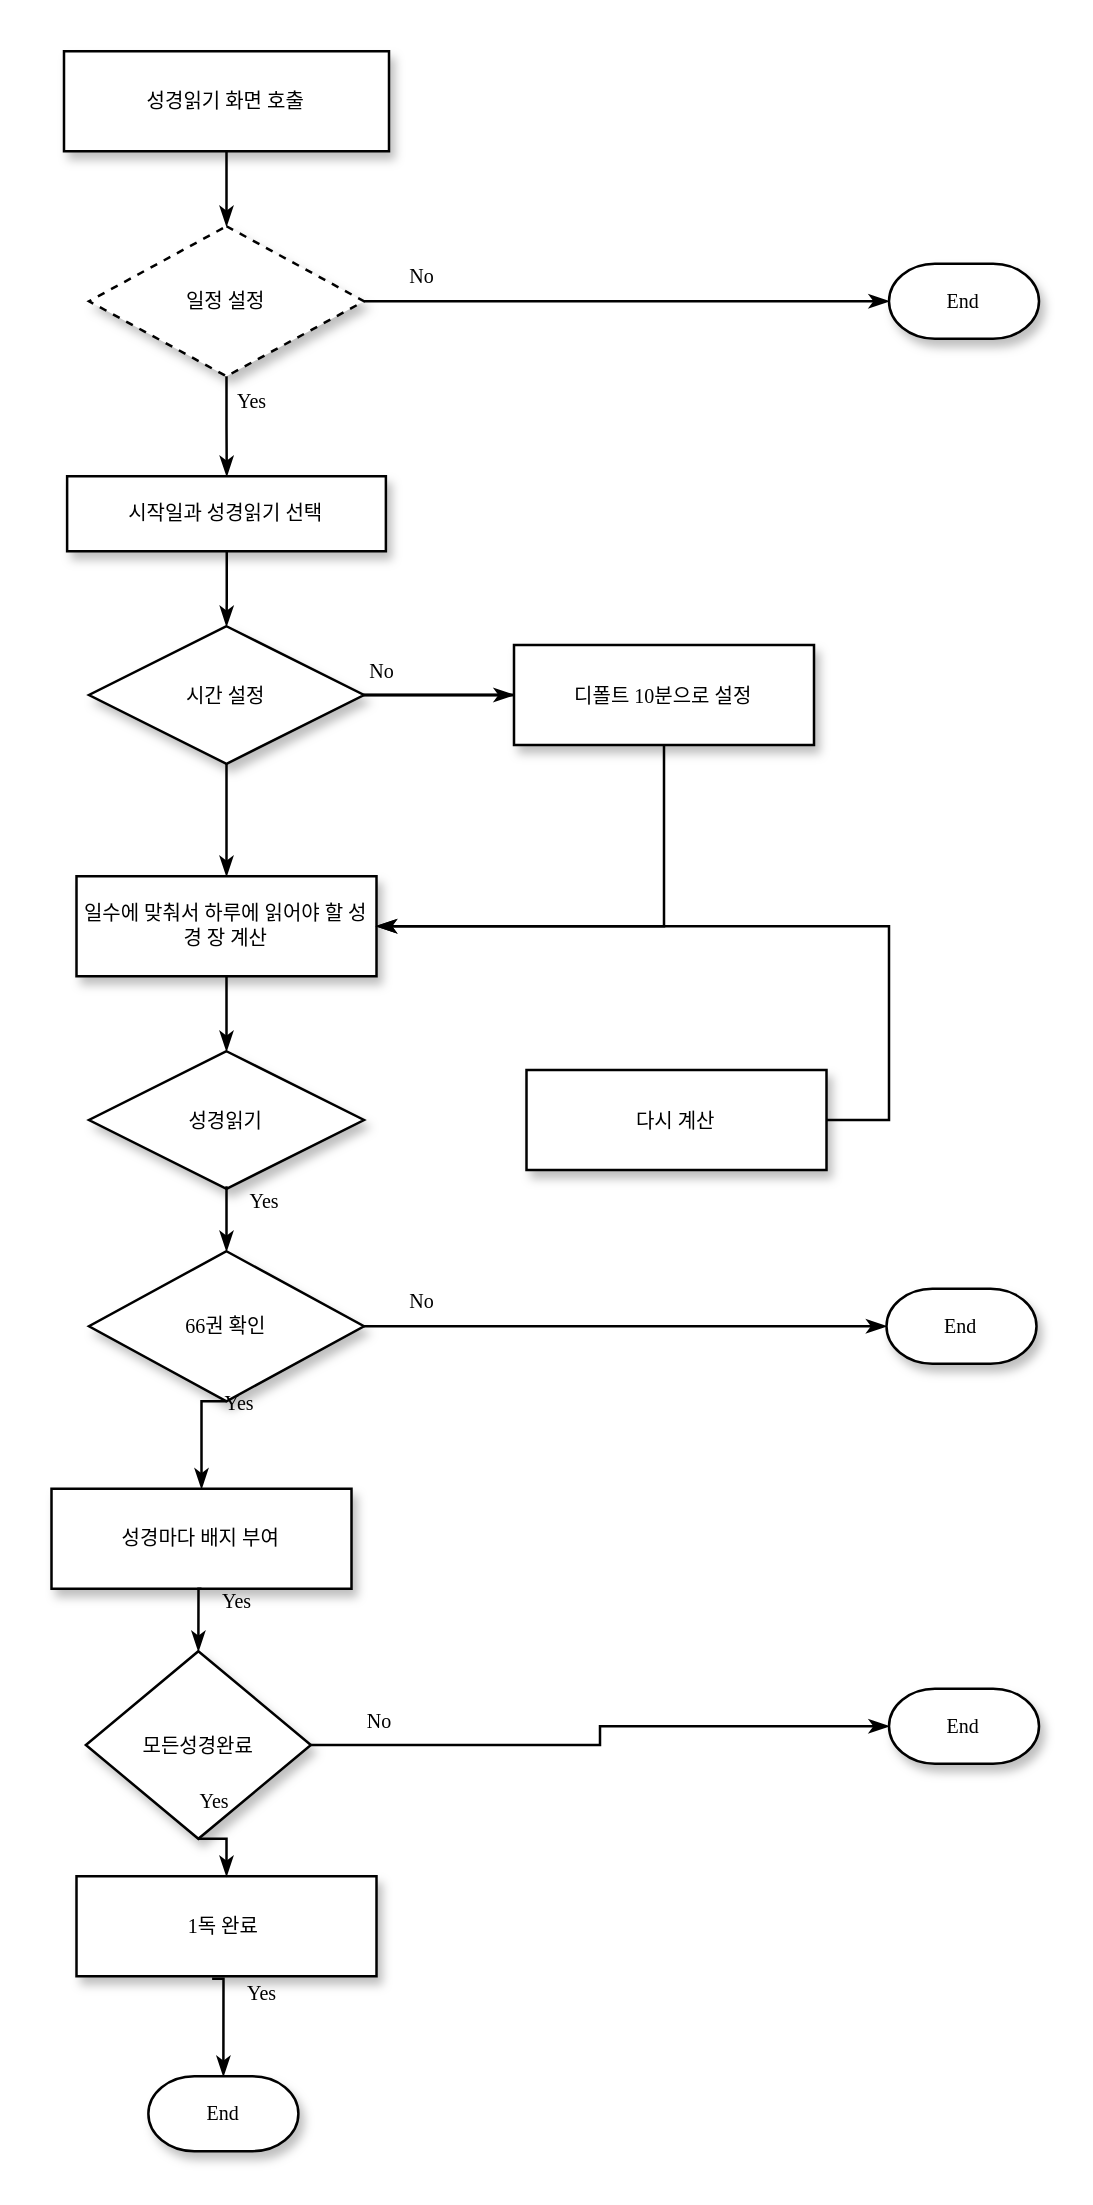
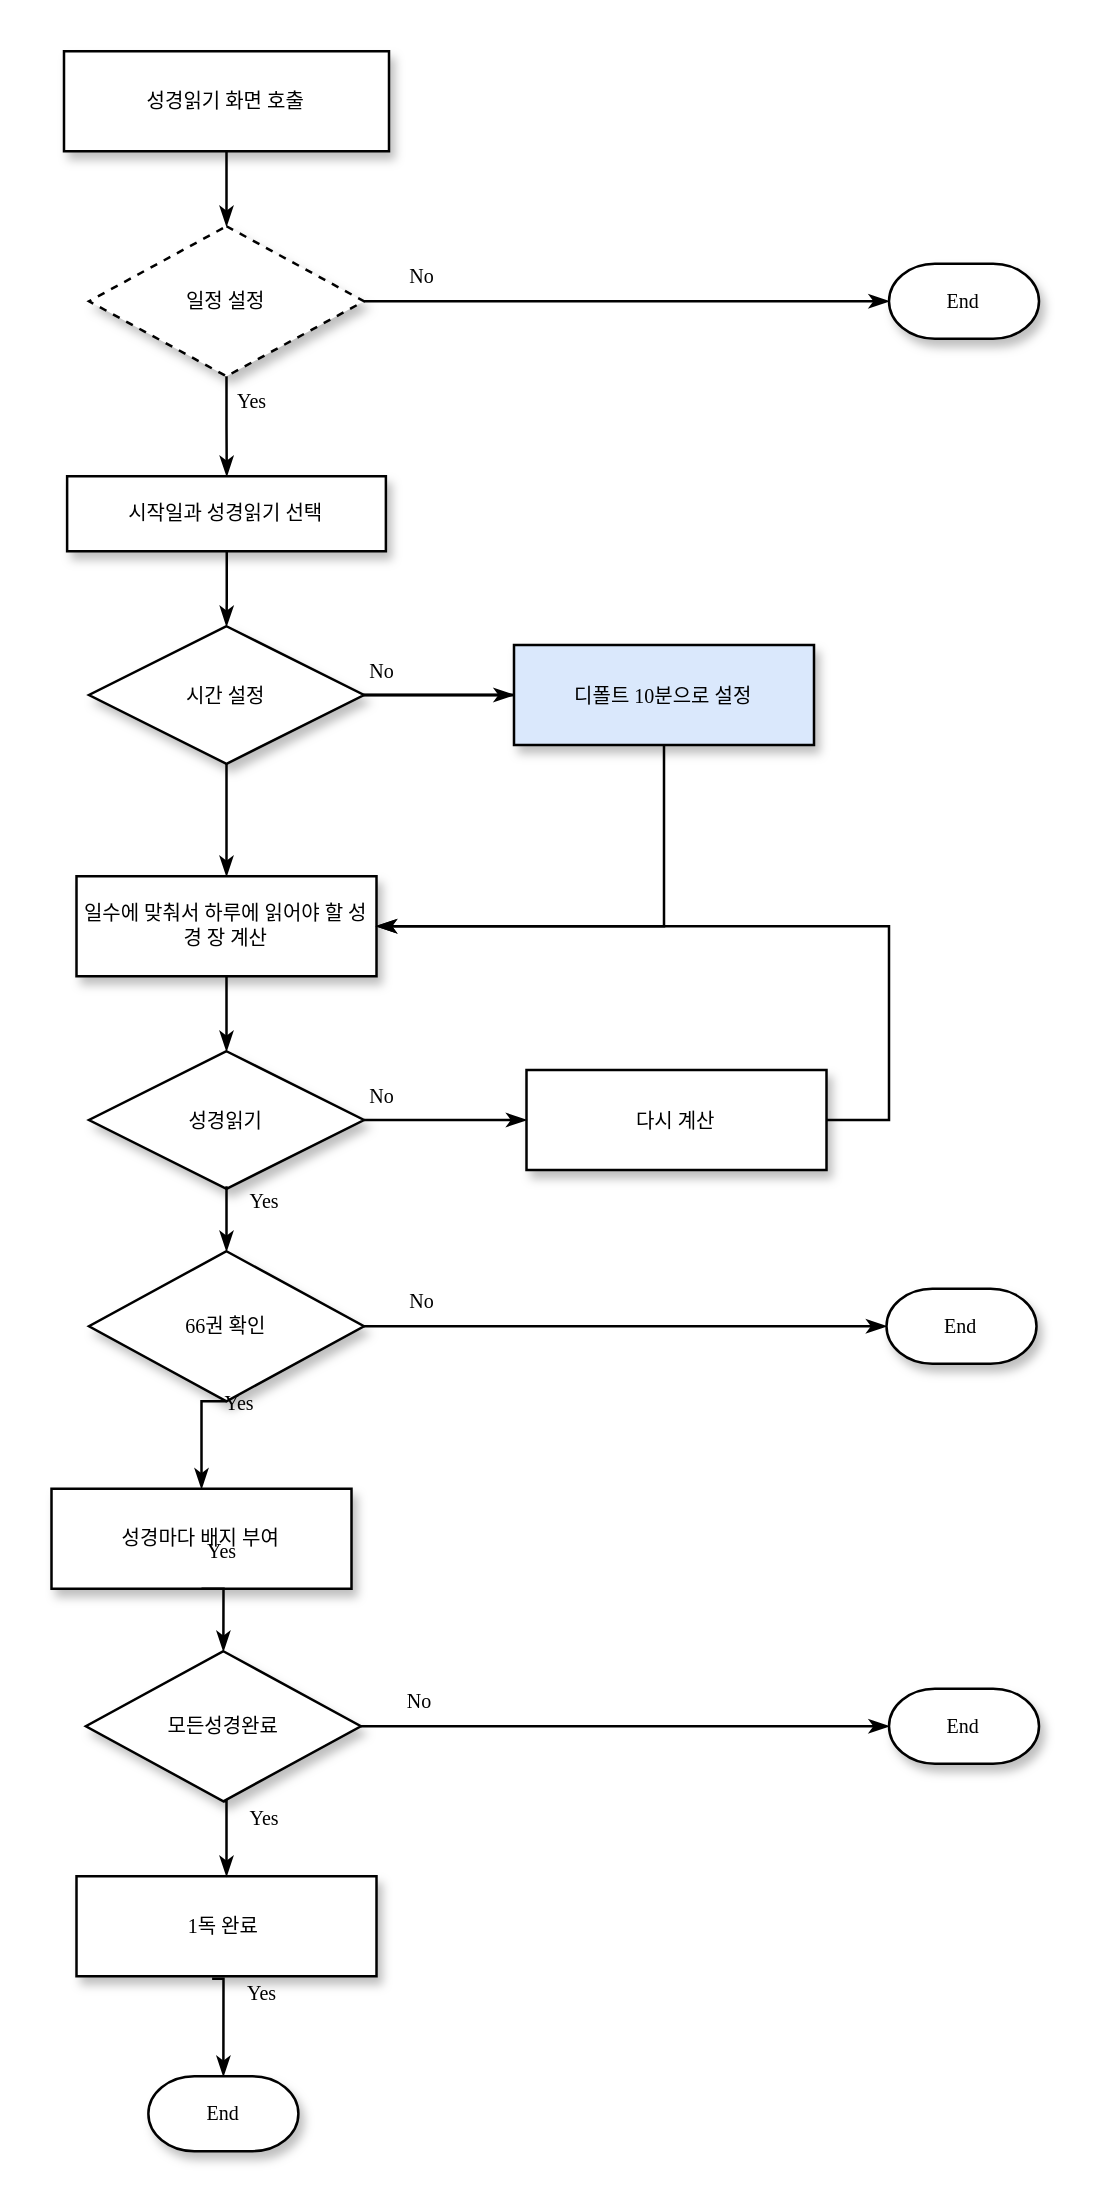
(664, 695) -> (664, 695)
none -> (438, 1120)
(198, 1745) -> (223, 1726)
